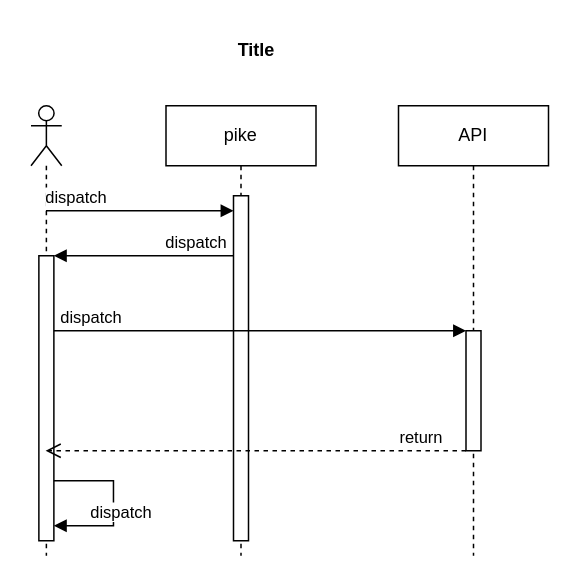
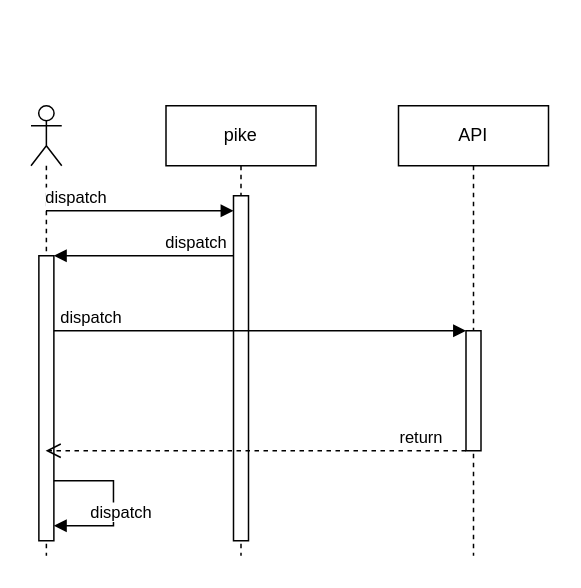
(256, 50) -> none
